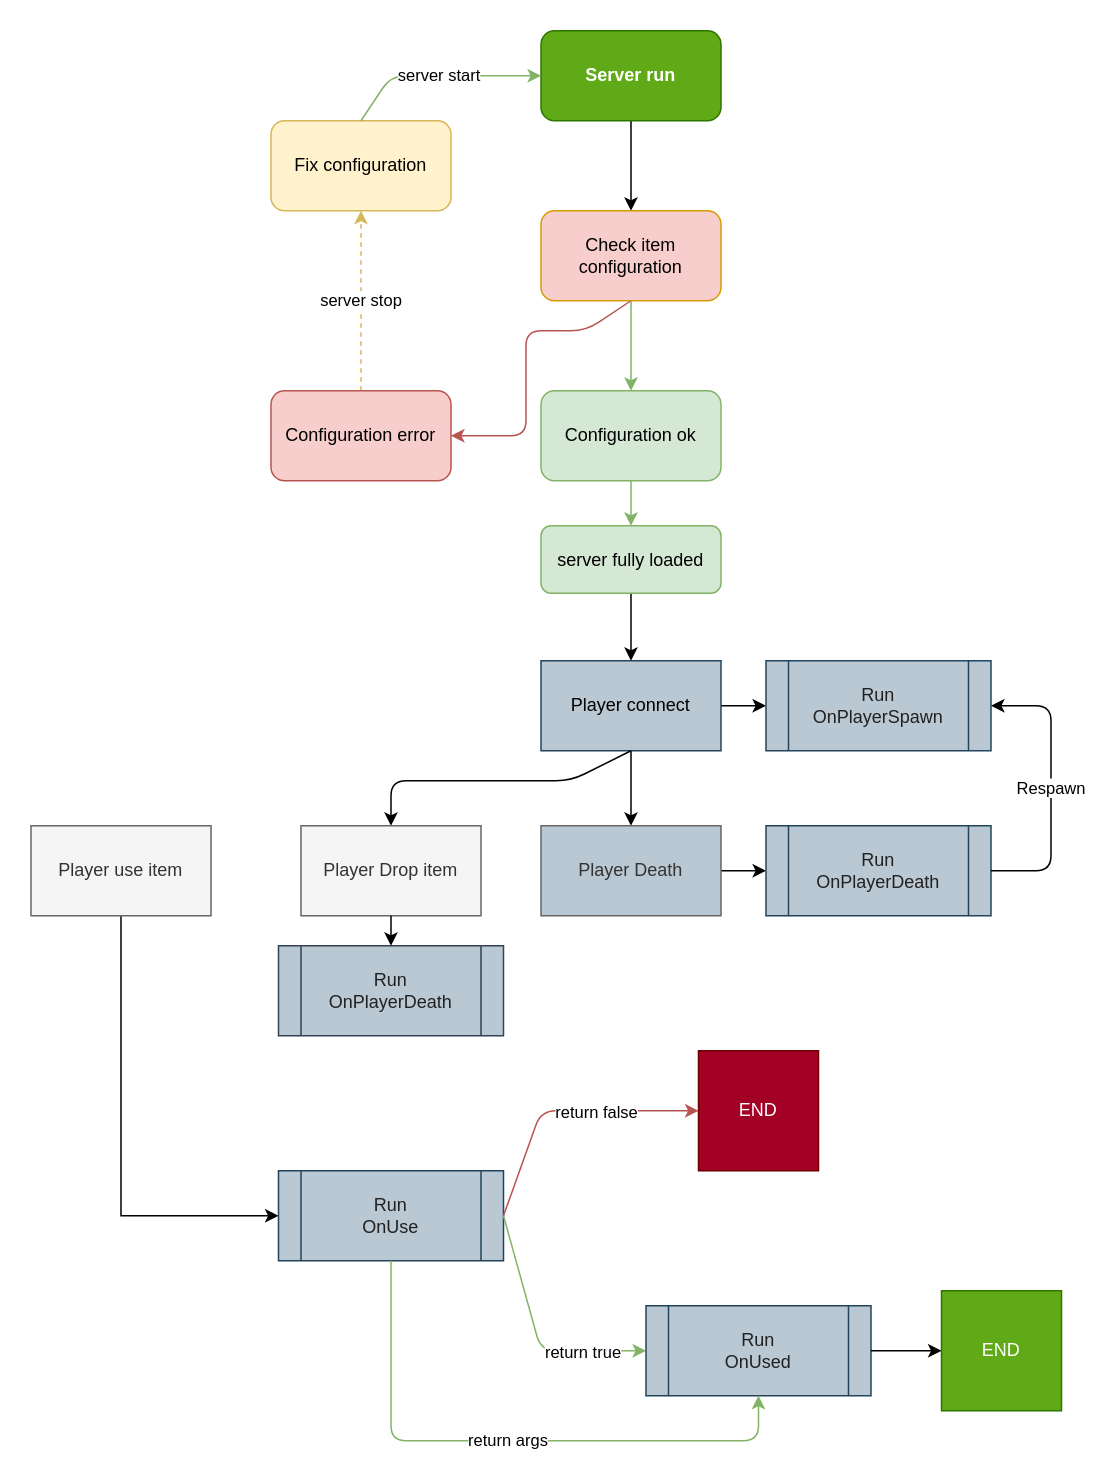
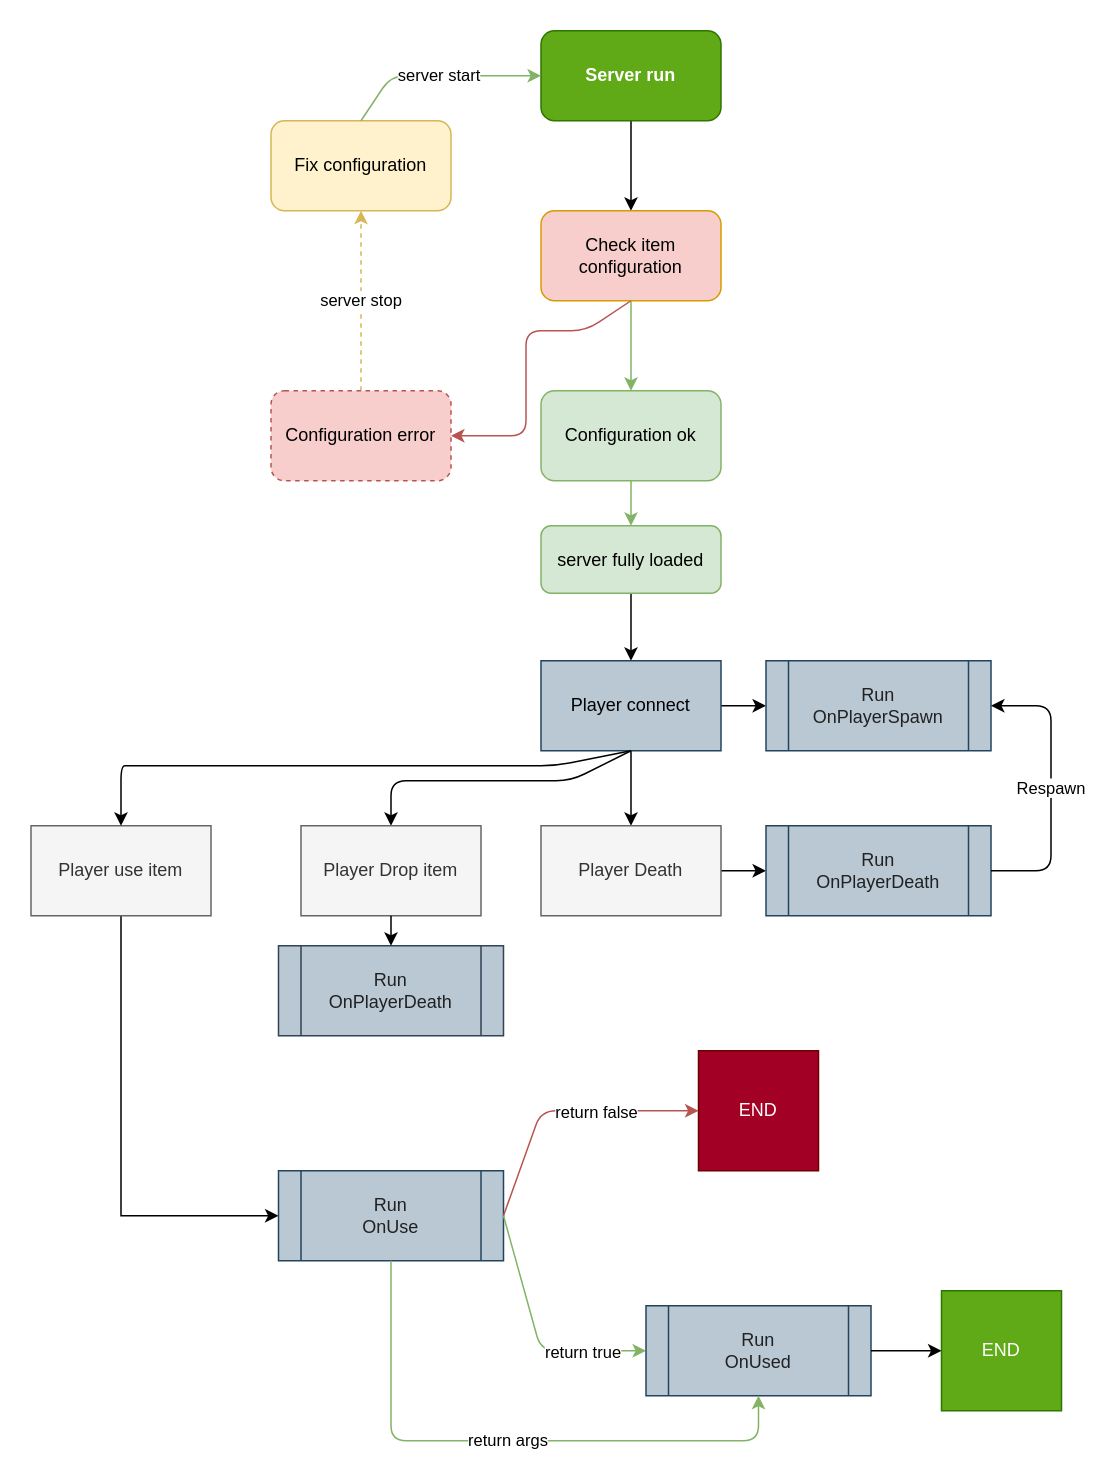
(361, 436) -> (361, 436)
none -> (347, 766)
(631, 871) -> (631, 871)
